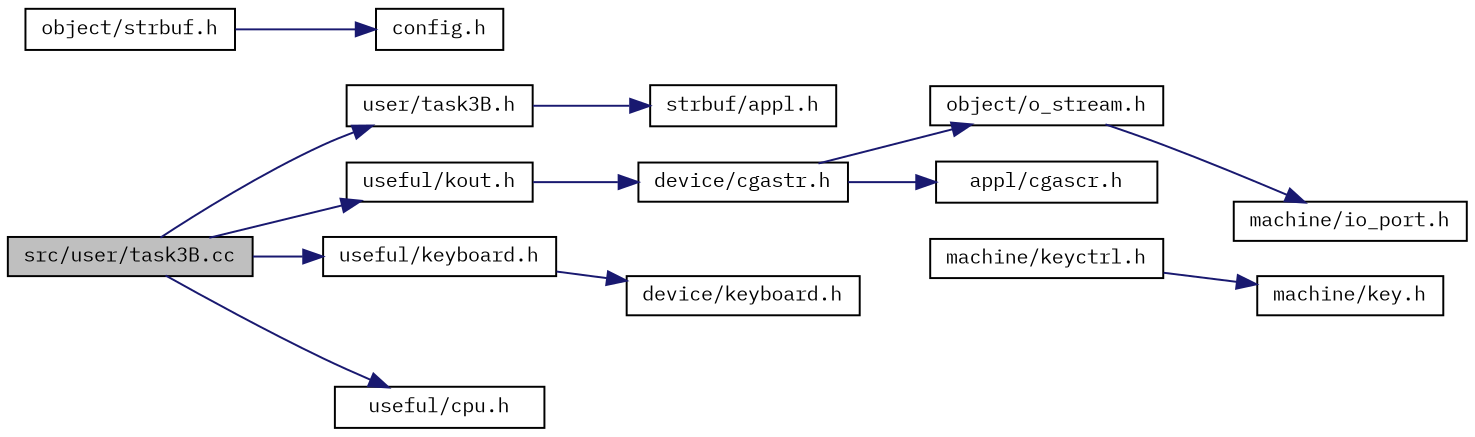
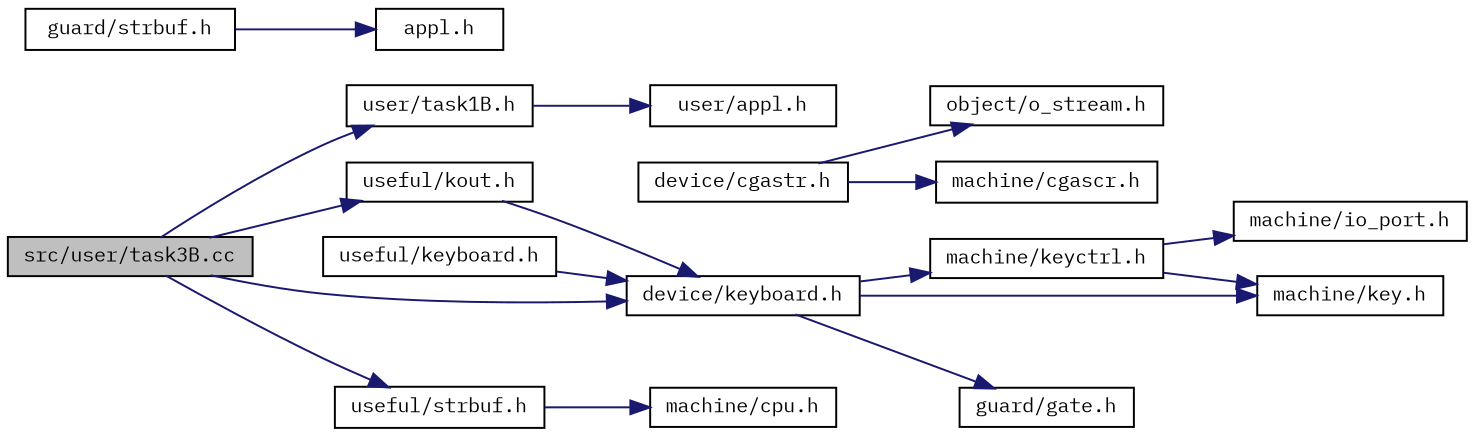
(130, 29) -> (130, 29)
(440, 29) -> (440, 29)
(440, 106) -> (440, 106)
(743, 106) -> (743, 106)
(1197, 158) -> (1189, 241)
(576, 182) -> (592, 233)
(1047, 182) -> (1047, 182)
(278, 257) -> (408, 300)
none -> (885, 278)
none -> (1048, 296)
(440, 407) -> (440, 407)
none -> (743, 407)
none -> (1047, 407)
